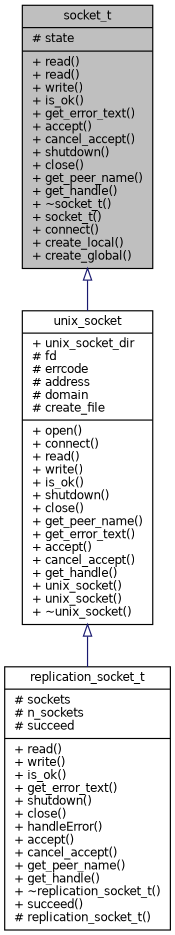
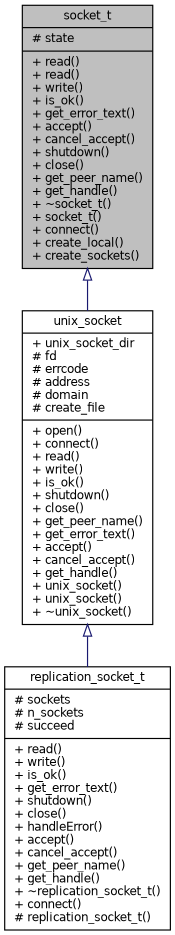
(82, 256) -> (86, 256)
(49, 905) -> (48, 905)
